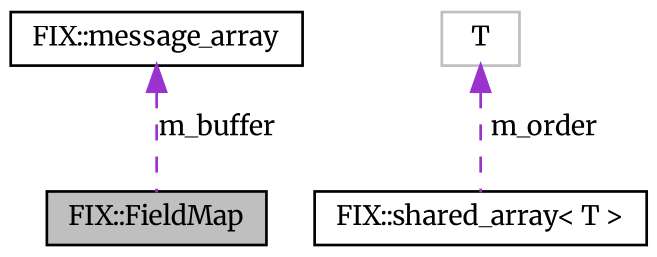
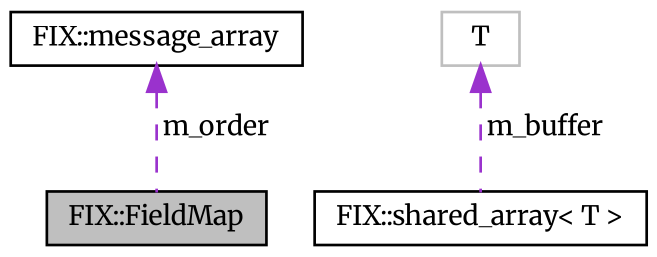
(214, 129) -> (214, 129)
(542, 129) -> (542, 129)
